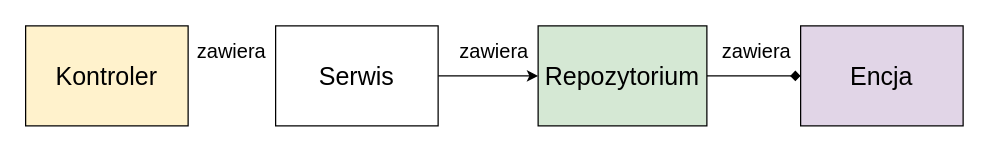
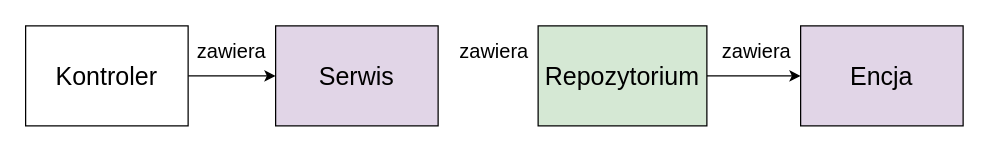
(107, 76) -> (107, 76)
none -> (227, 76)
(357, 76) -> (357, 76)
(484, 76) -> none
(790, 76) -> (791, 76)
